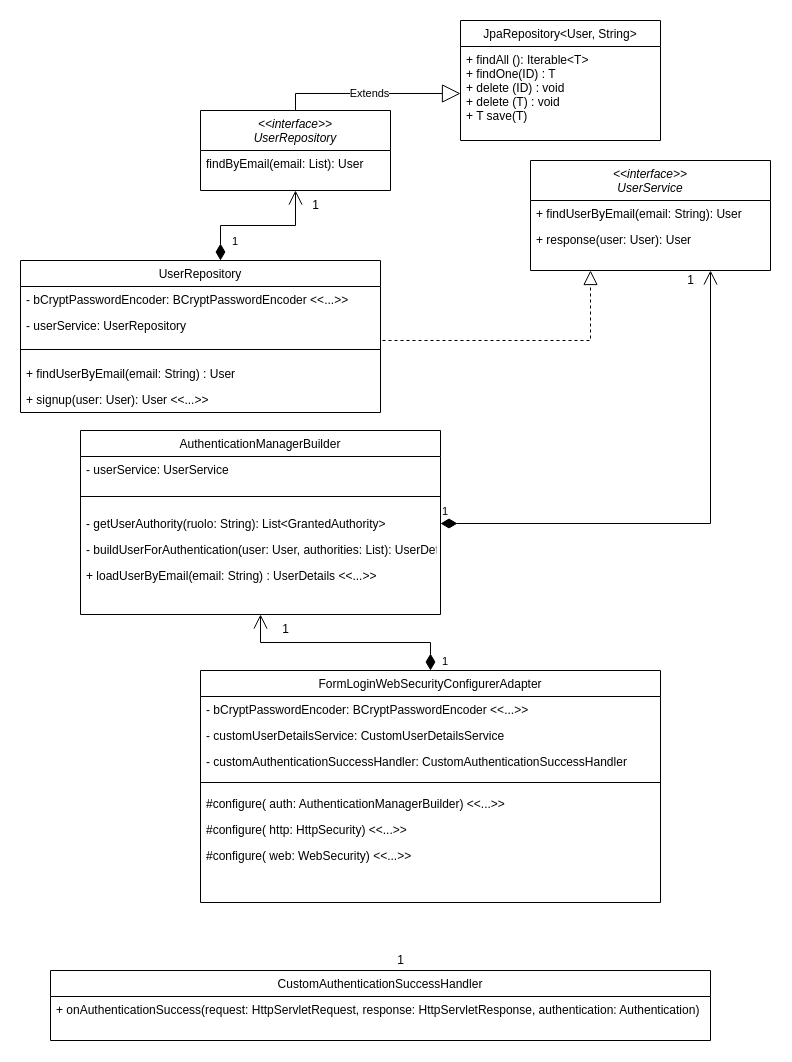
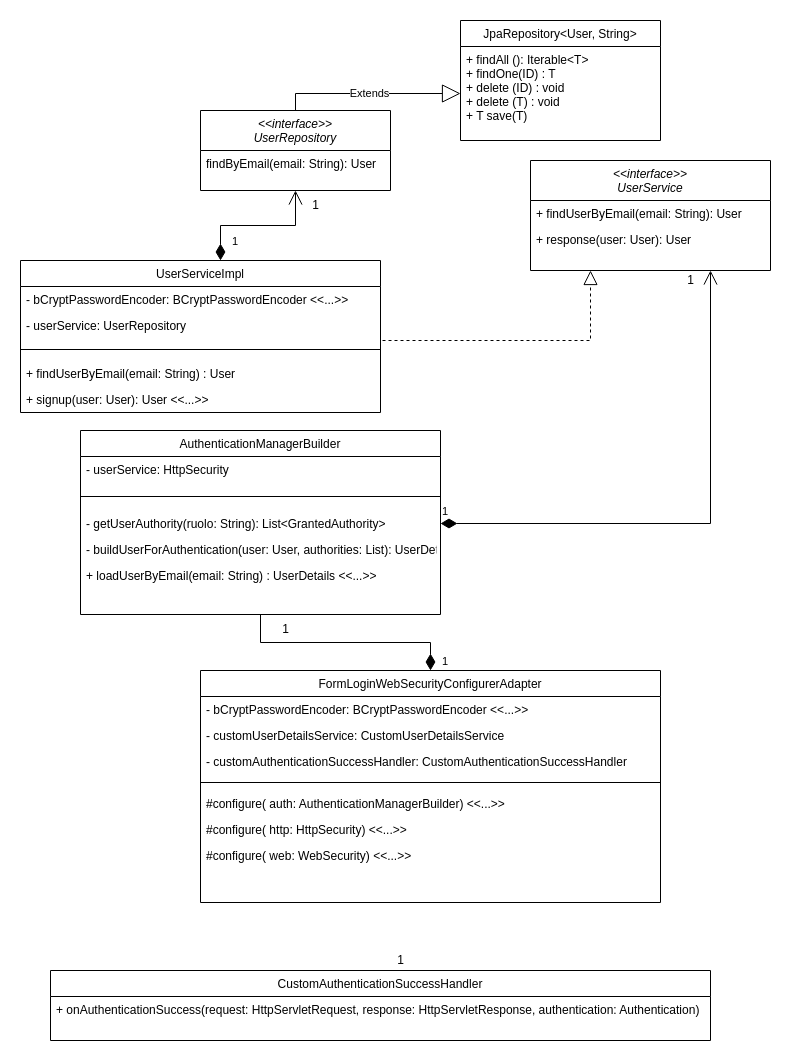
(291, 164) -> (298, 164)
(200, 274) -> (200, 274)
(166, 470) -> (169, 470)
(261, 620) -> (261, 620)
